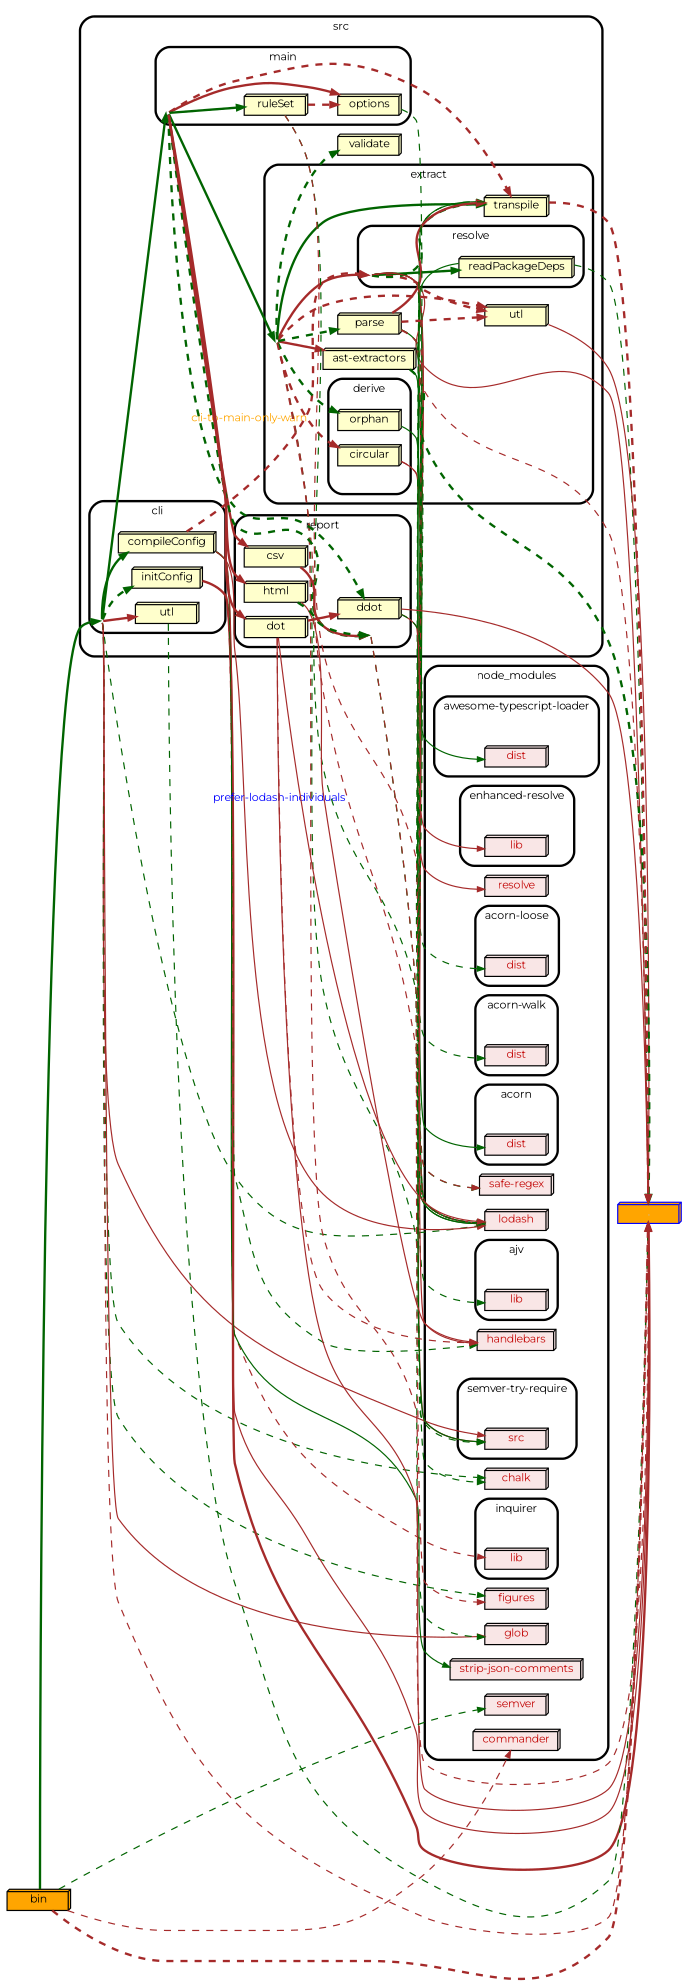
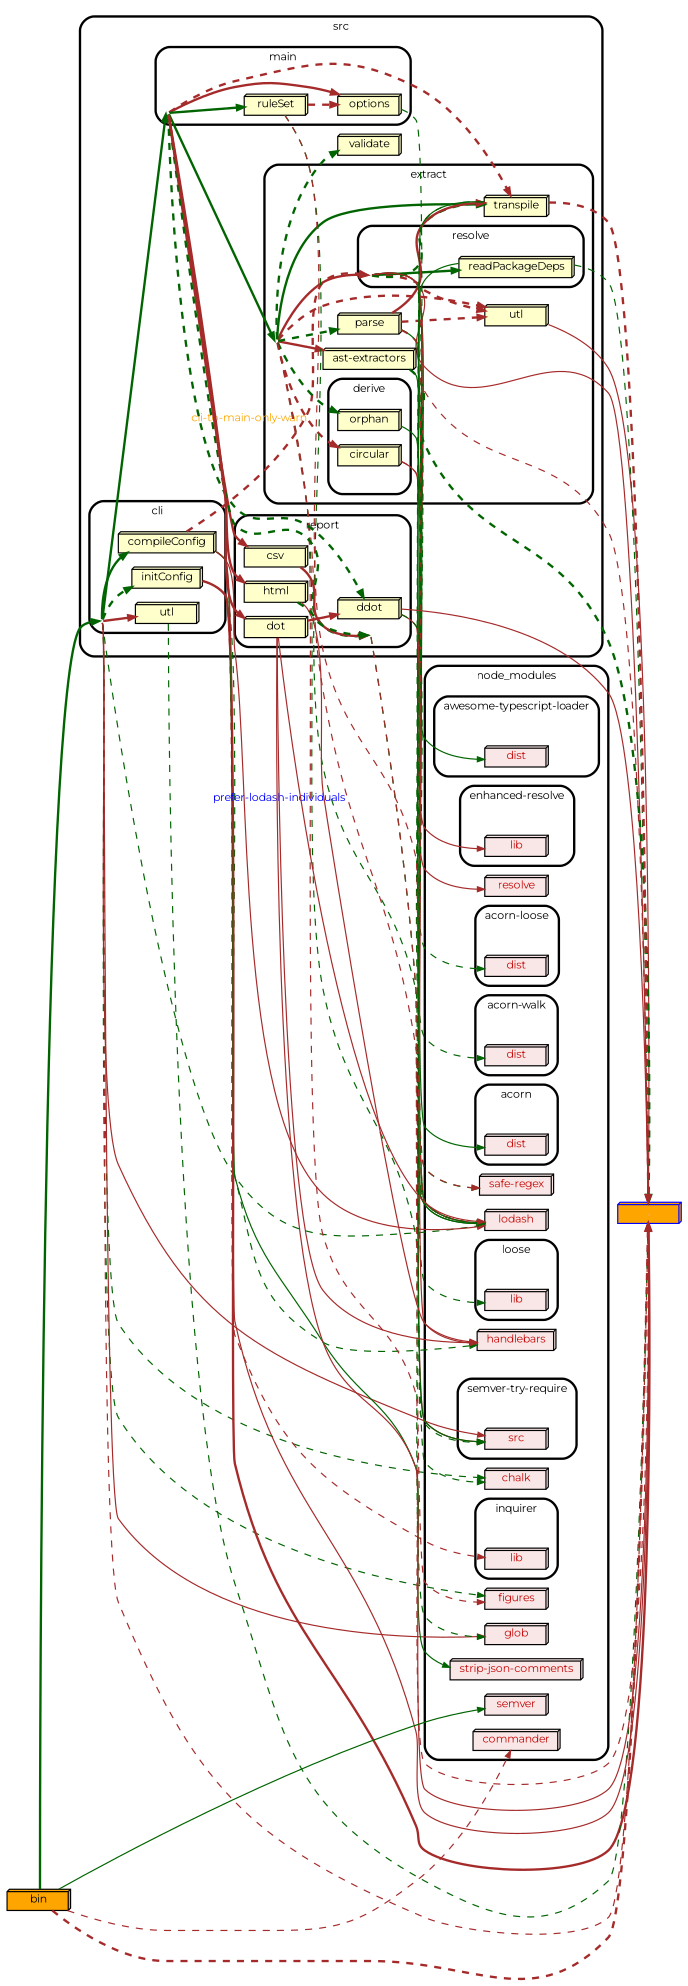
(418, 716) -> (418, 709)
(288, 1046) -> (288, 1046)
(241, 1203) -> (254, 1256)
(517, 1251) -> (517, 1251)
(263, 1786) -> (263, 1786)
